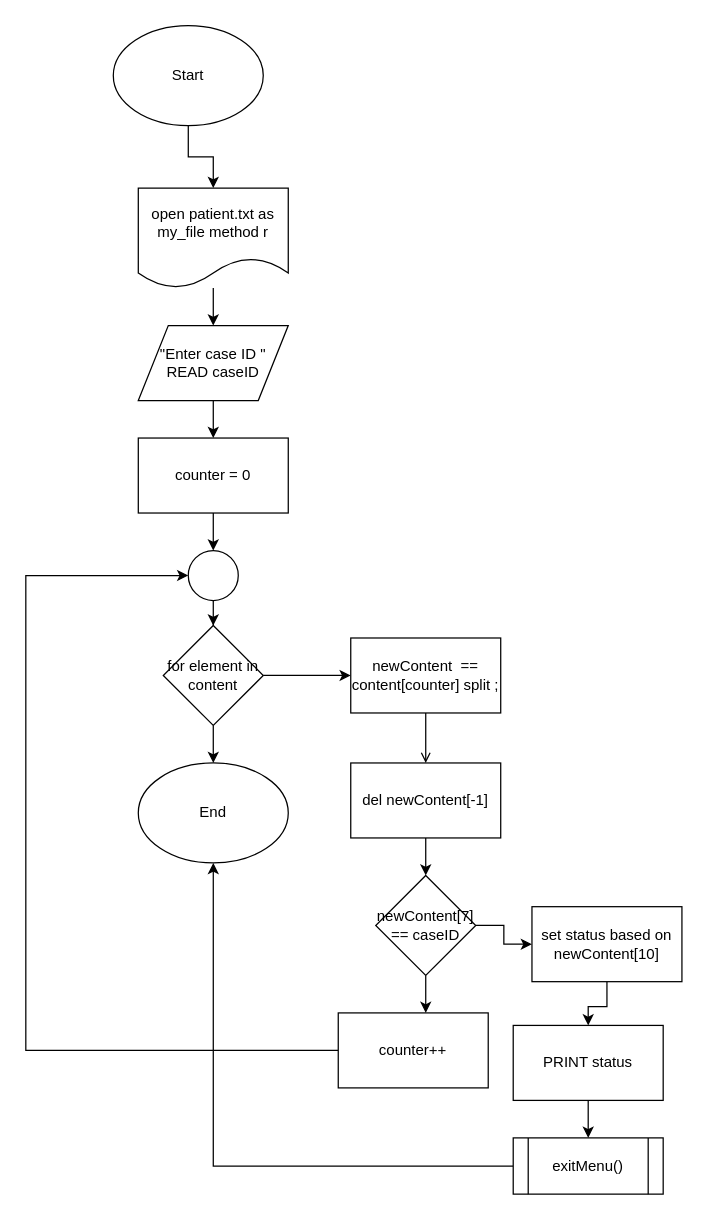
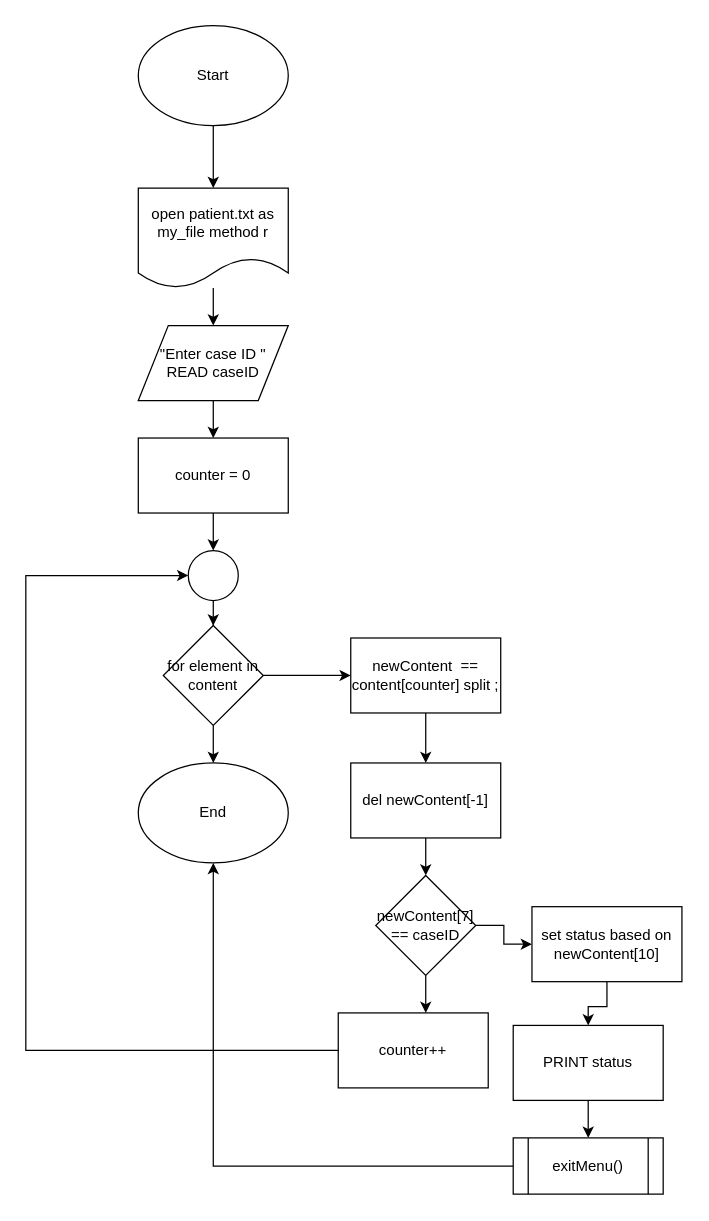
(188, 76) -> (213, 76)
(426, 755) -> (426, 753)
